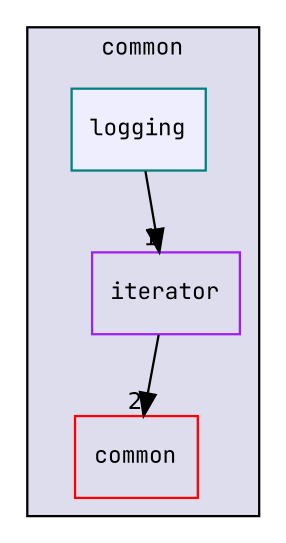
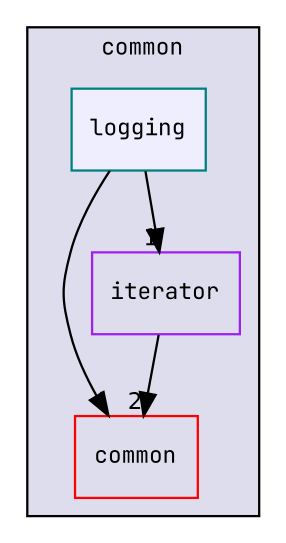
none -> (64, 281)
